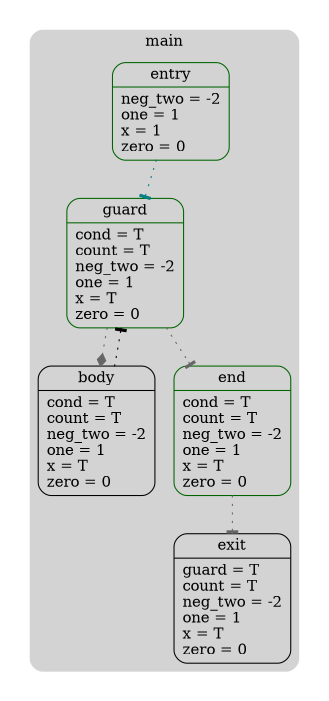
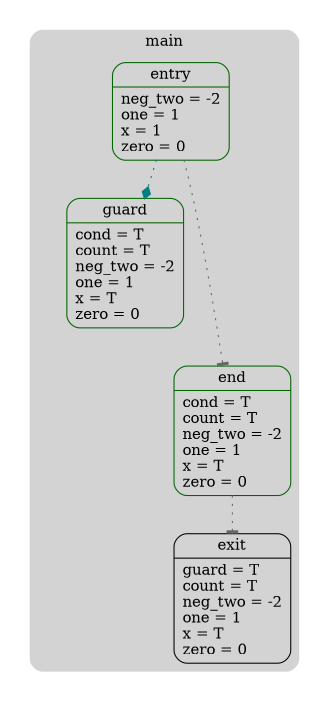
(152, 173) -> (152, 173)
(177, 345) -> (205, 260)
(97, 431) -> none
